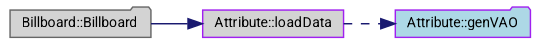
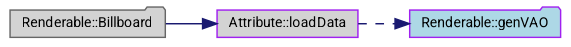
(80, 24) -> (88, 24)
(463, 24) -> (485, 24)
